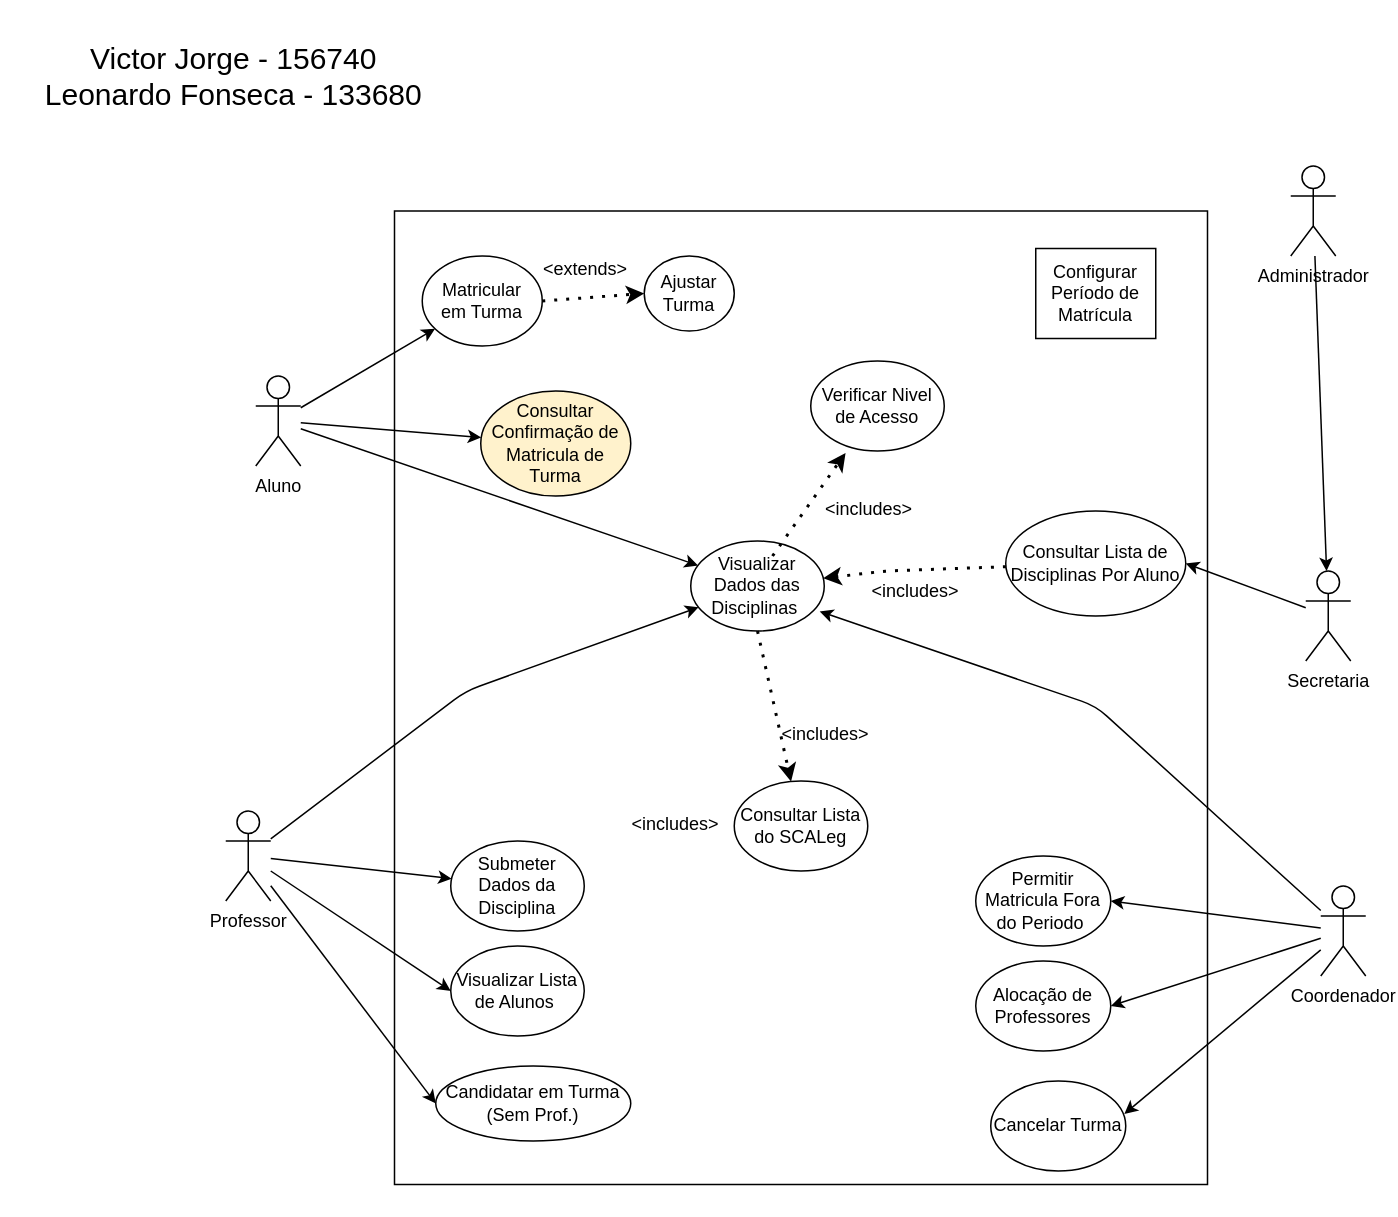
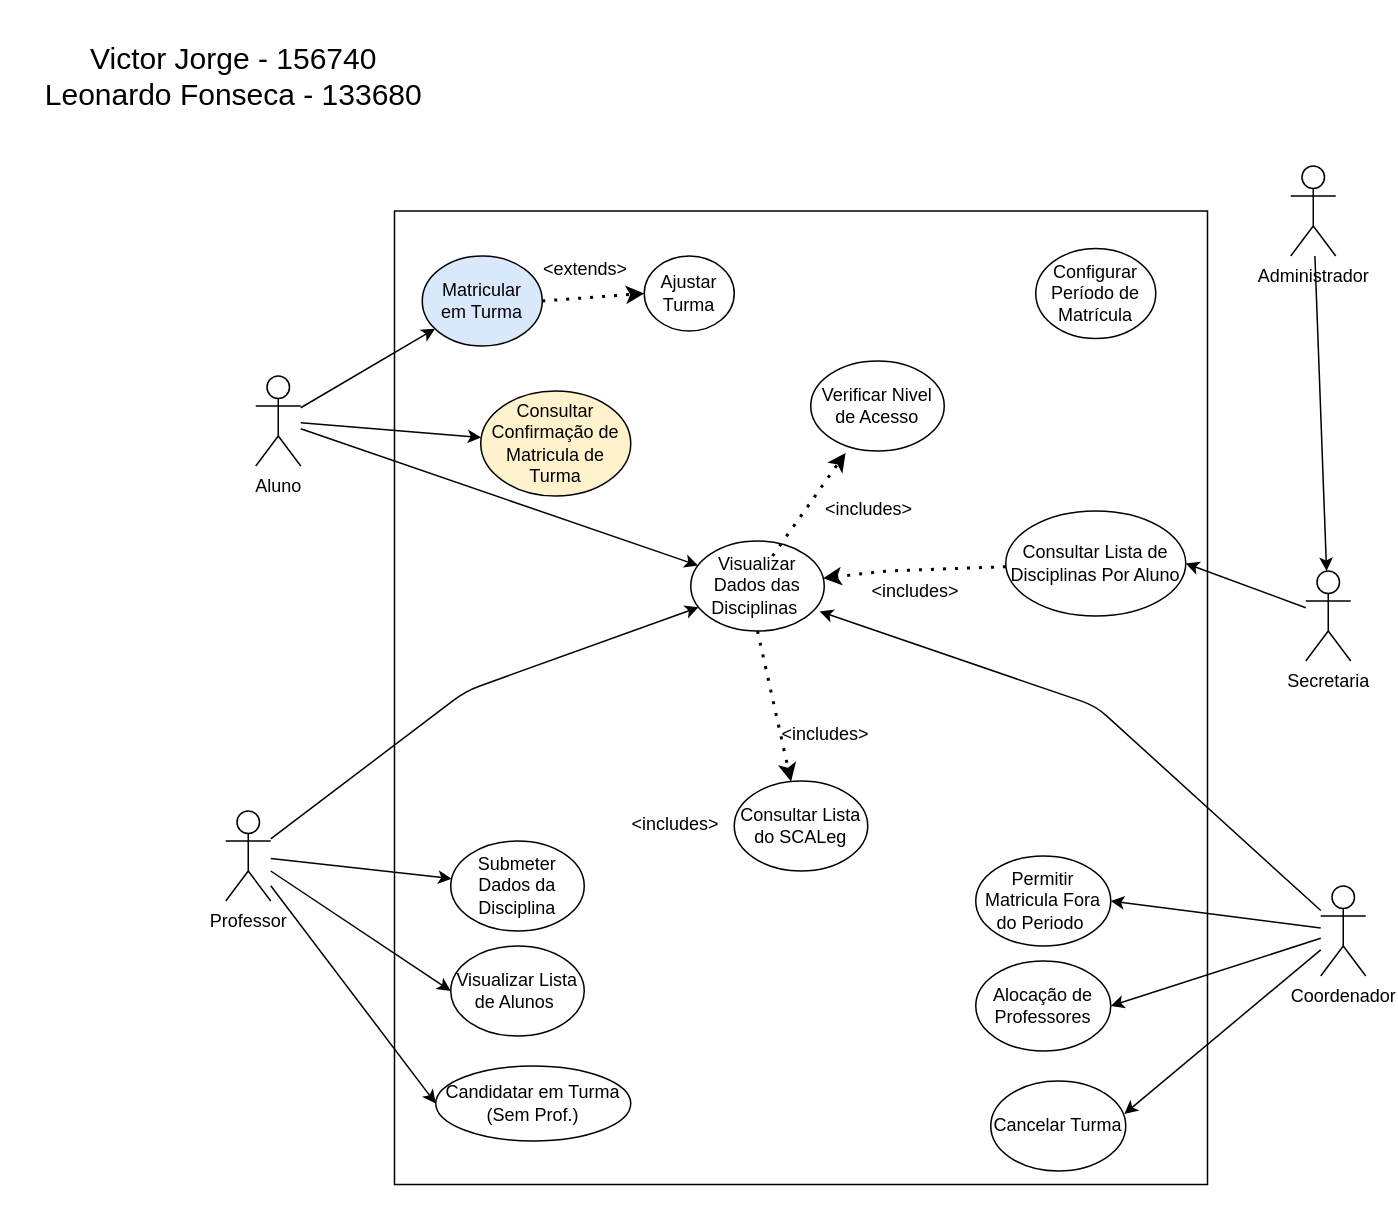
(1096, 293) -> (1096, 293)
(482, 301) -> (482, 301)
